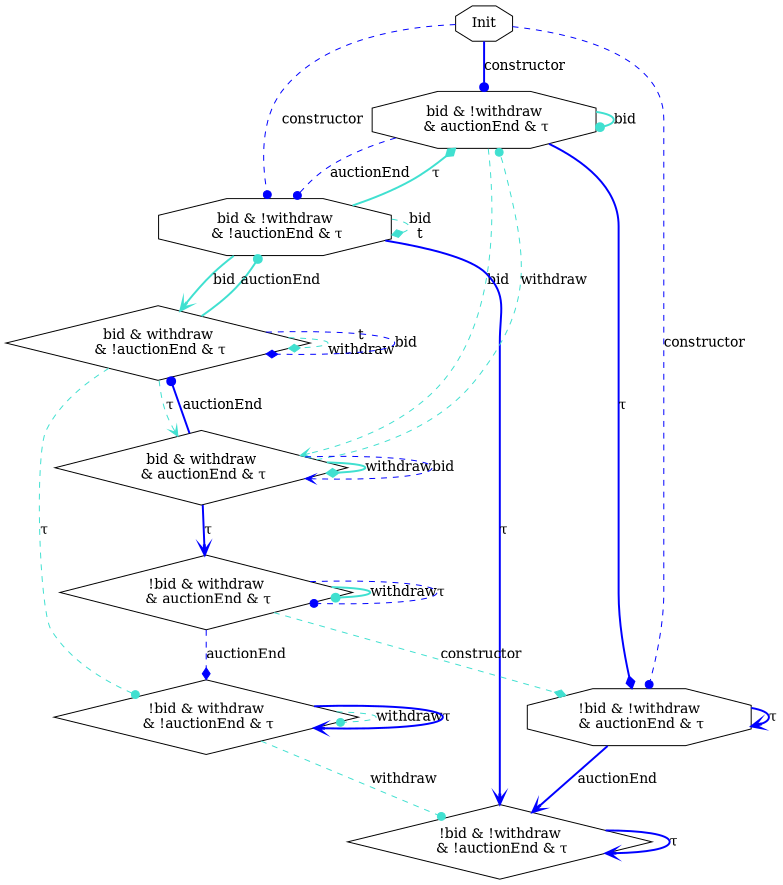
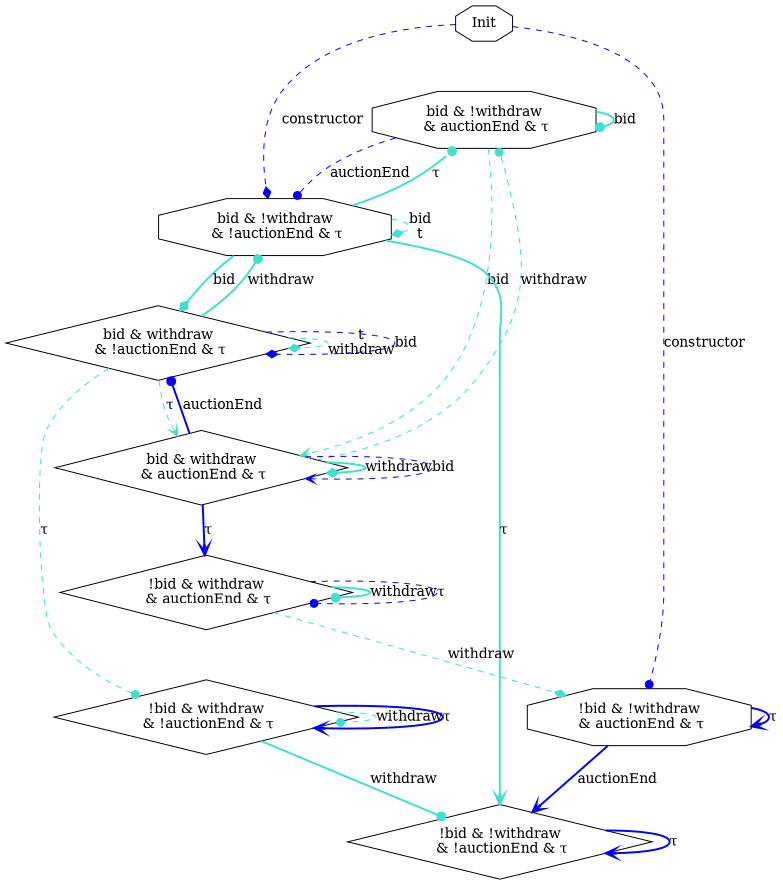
(315, 62) -> (315, 62)
(484, 62) -> none
(402, 185) -> (402, 185)
(209, 278) -> (209, 278)
(281, 281) -> (281, 281)
(619, 395) -> none
(500, 478) -> (500, 478)
(206, 649) -> none
(481, 655) -> (481, 655)
(349, 778) -> (349, 778)
